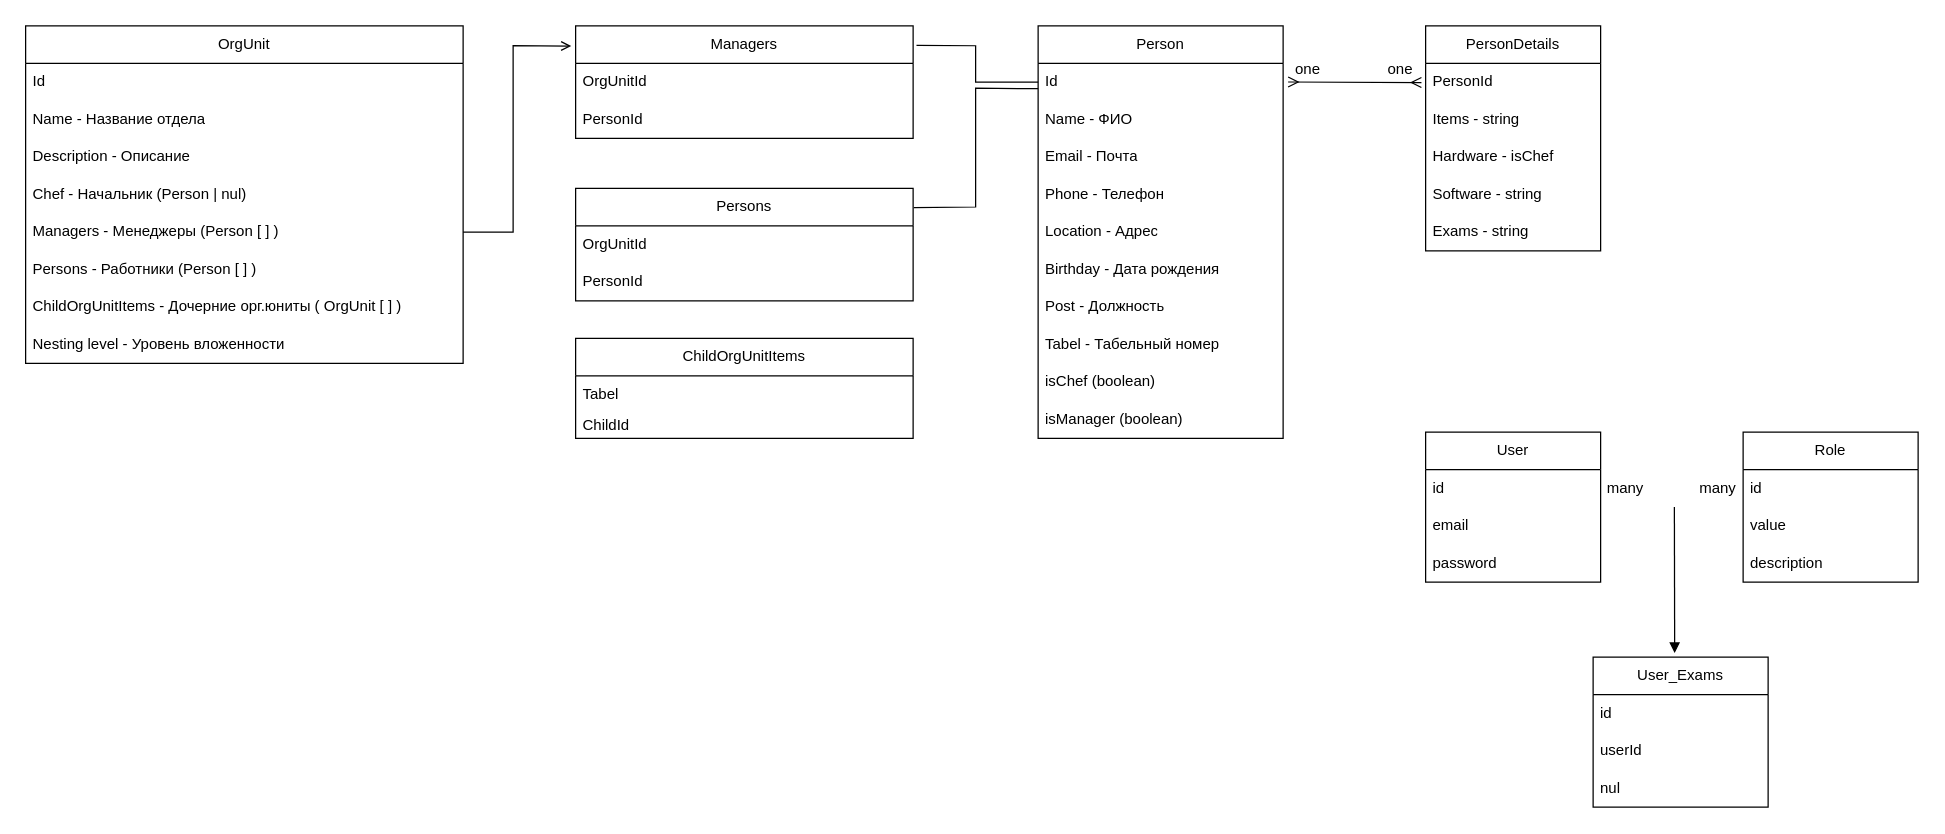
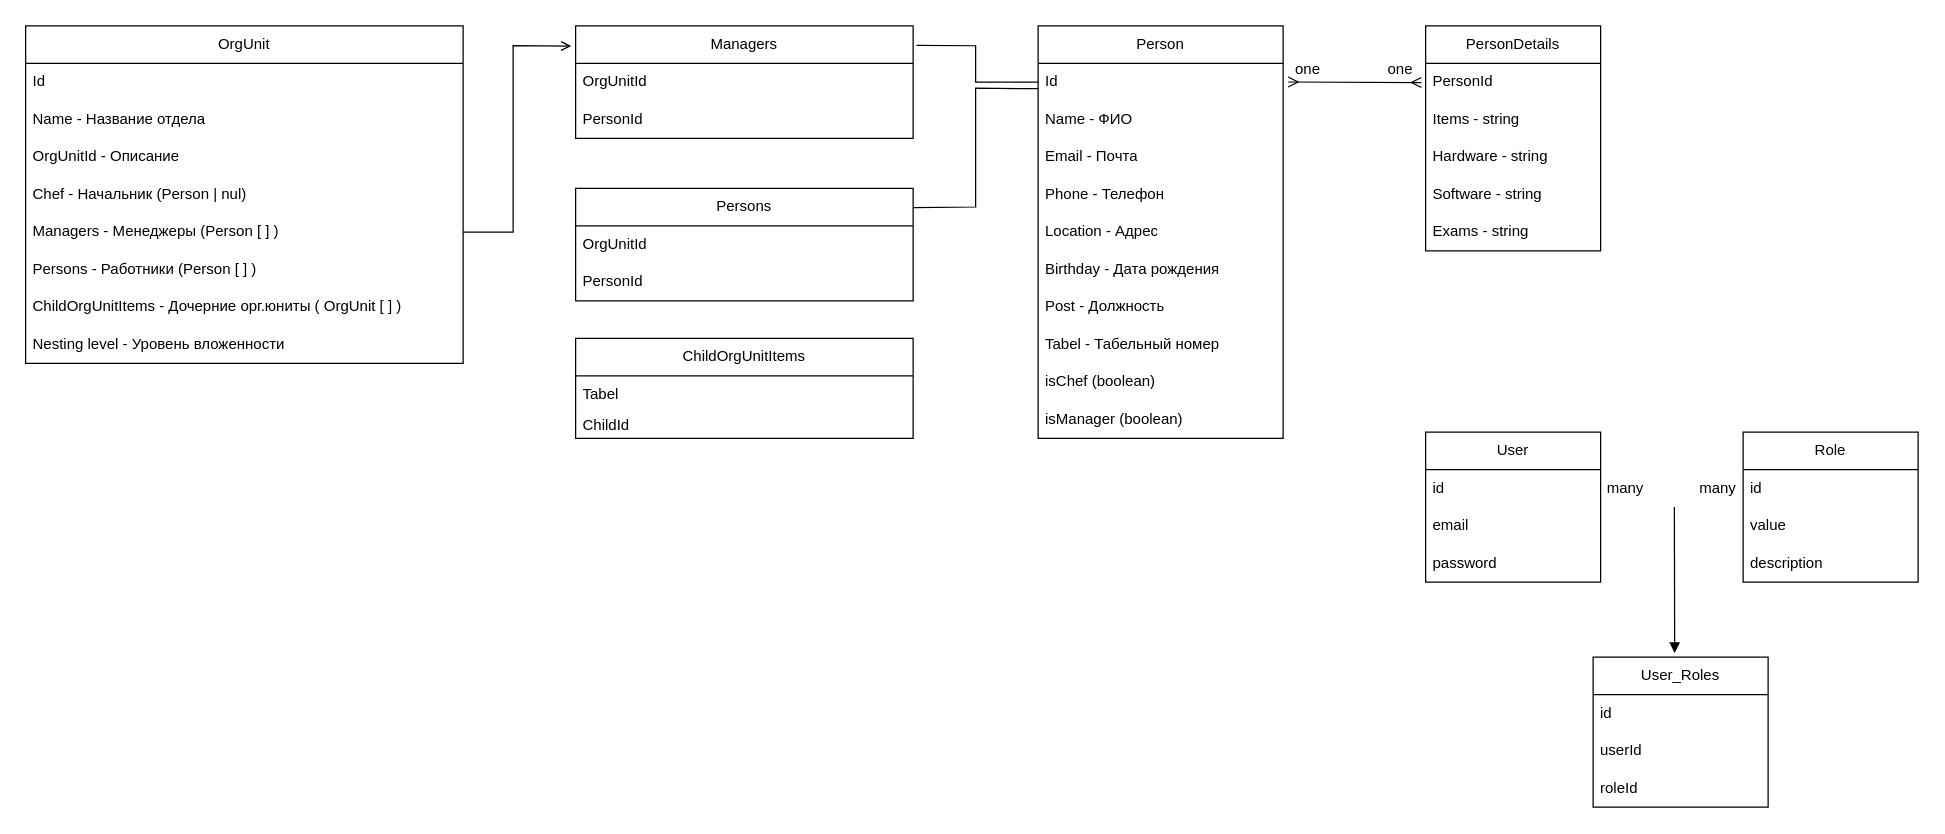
(118, 157) -> (111, 157)
(1499, 157) -> (1499, 157)
(1681, 676) -> (1681, 676)
(1611, 788) -> (1624, 788)
